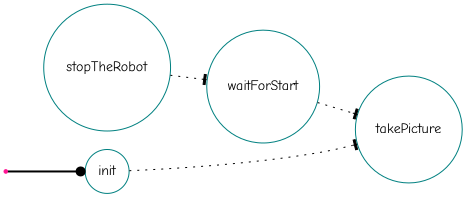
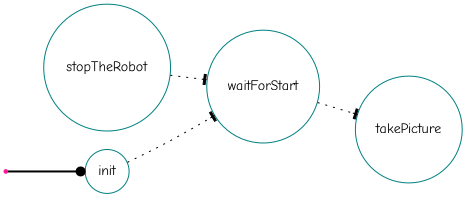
(241, 163) -> (169, 141)
